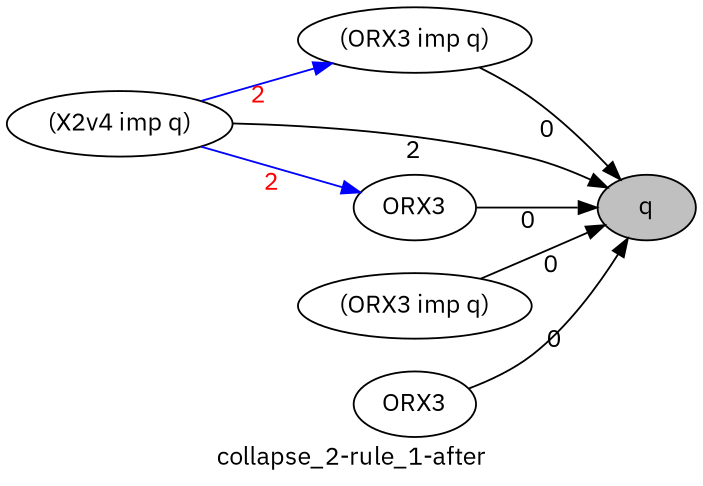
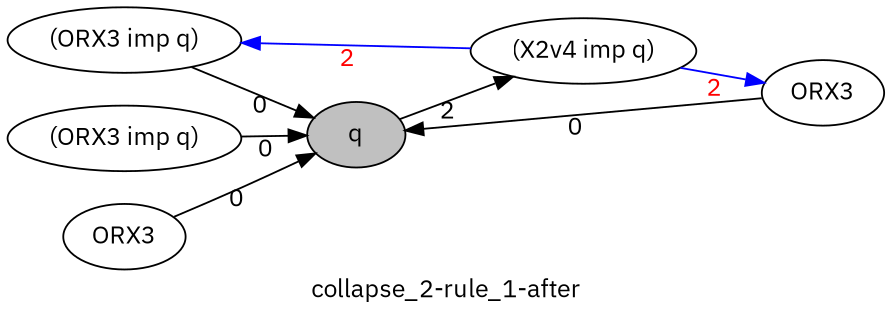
(414, 137) -> (447, 101)
